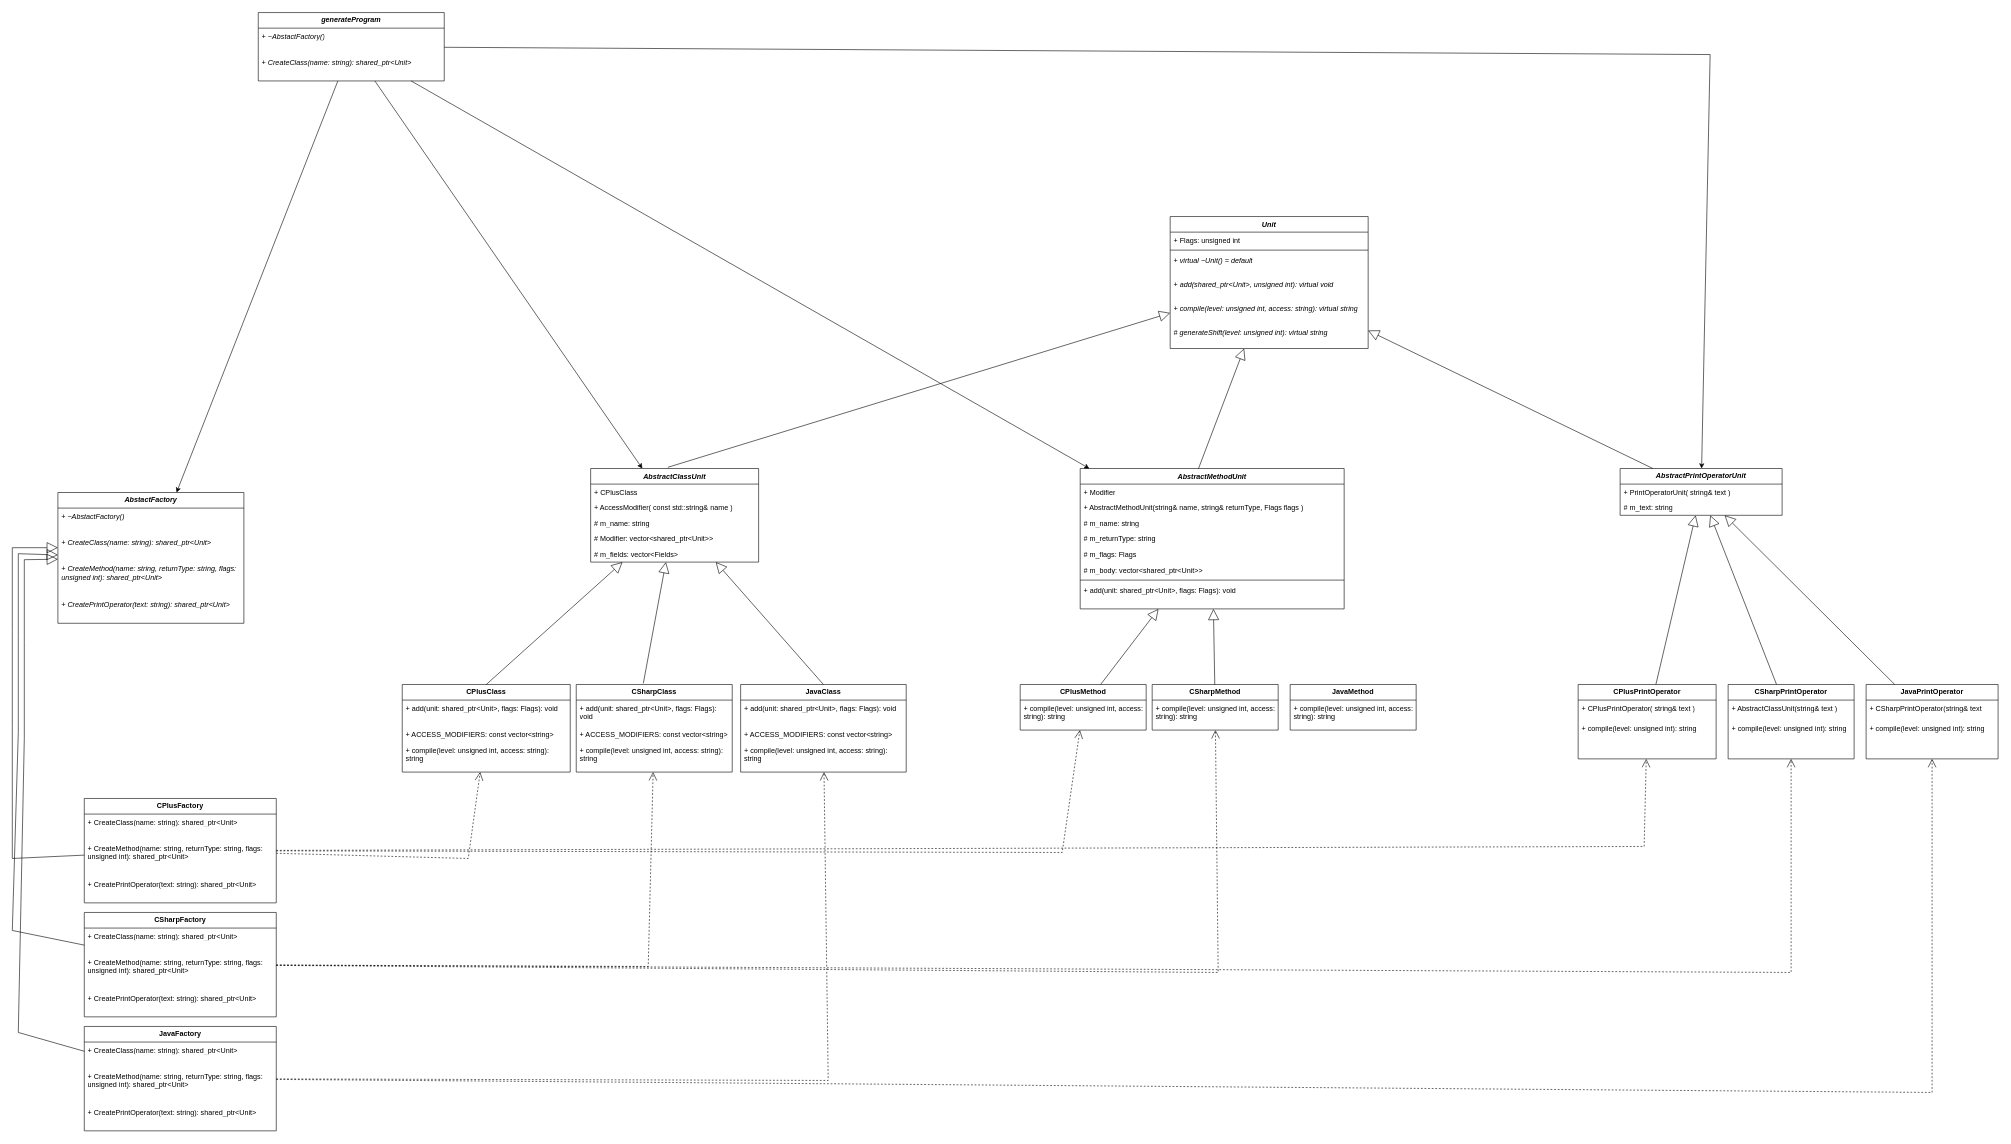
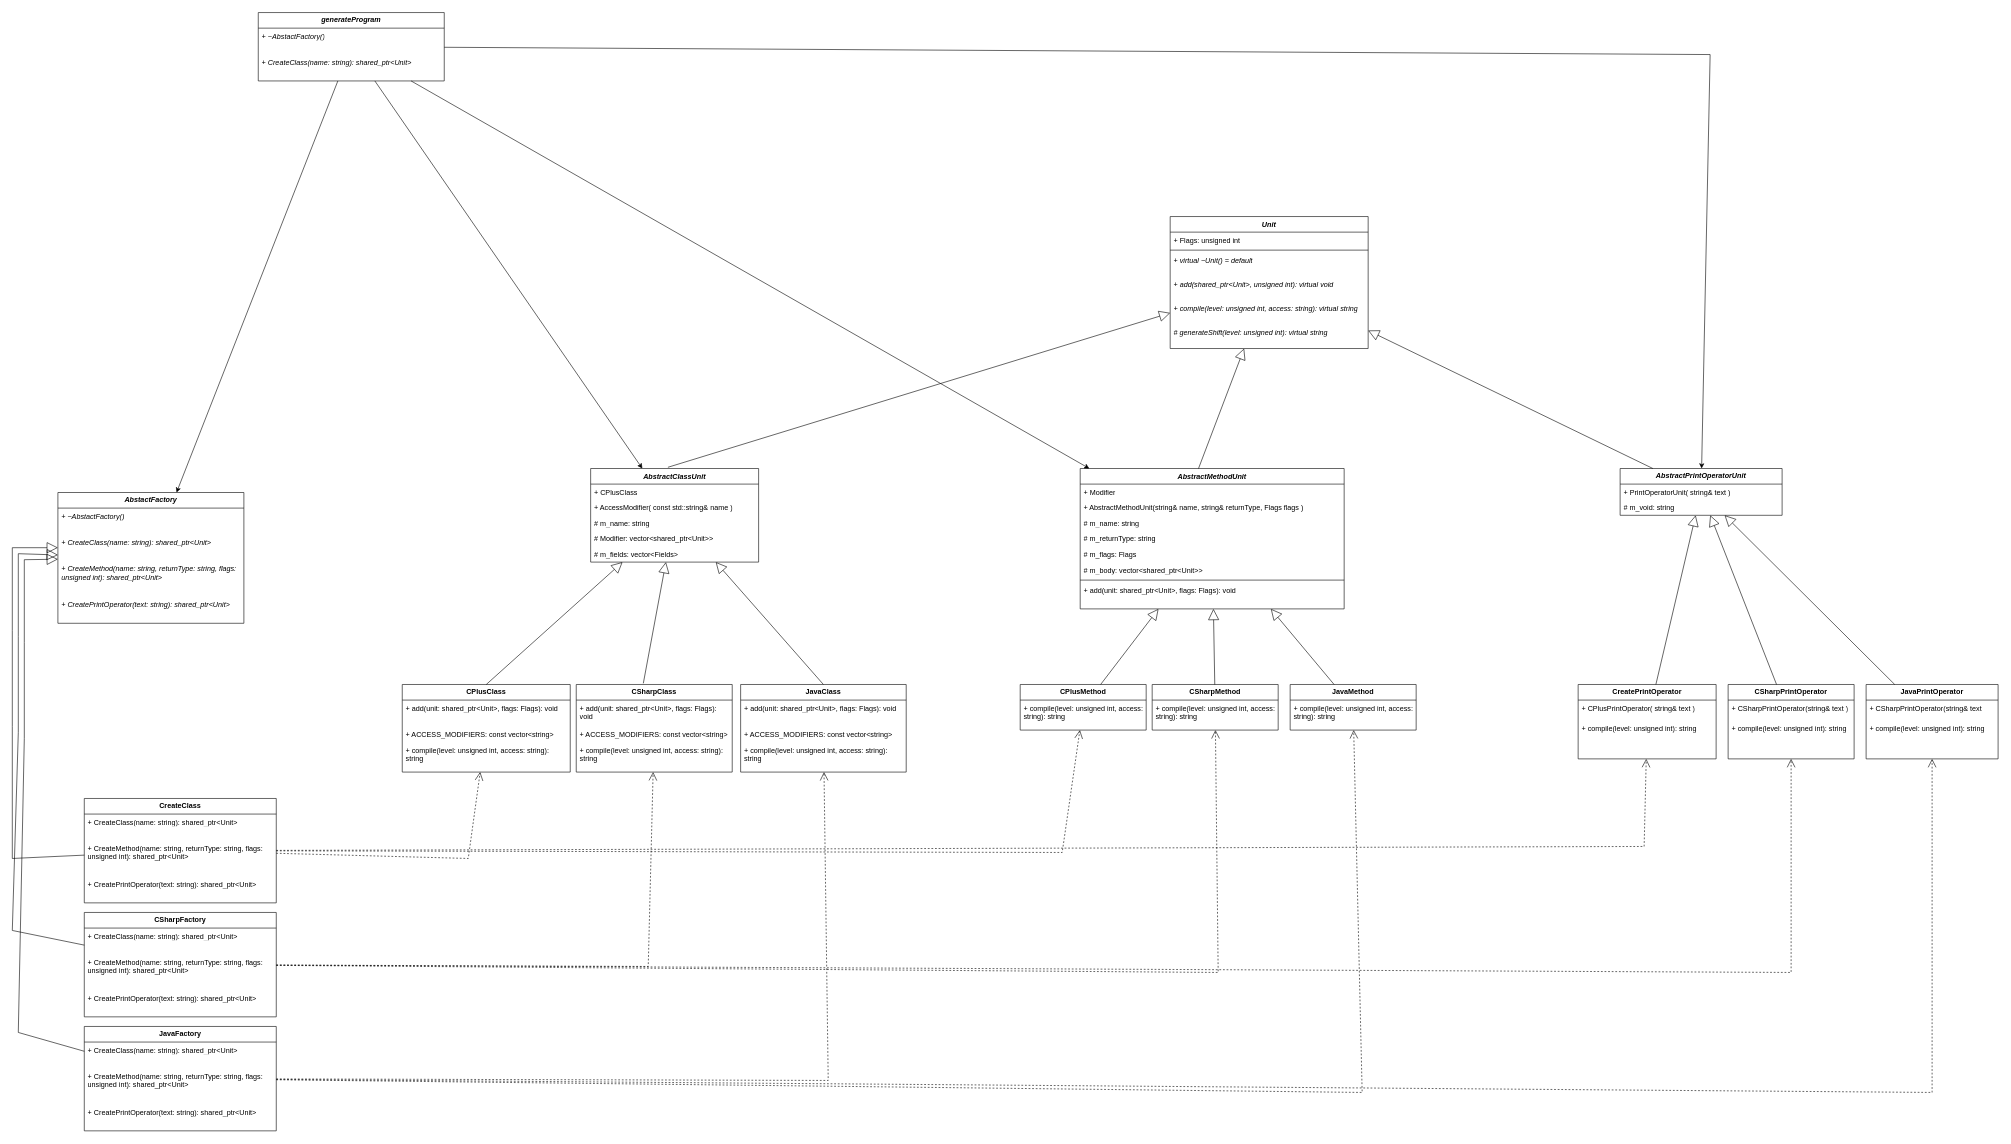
(1652, 508) -> (1651, 508)
none -> (1305, 650)
(1647, 692) -> (1647, 692)
(1792, 713) -> (1792, 713)
(180, 806) -> (180, 806)
none -> (1096, 1089)
